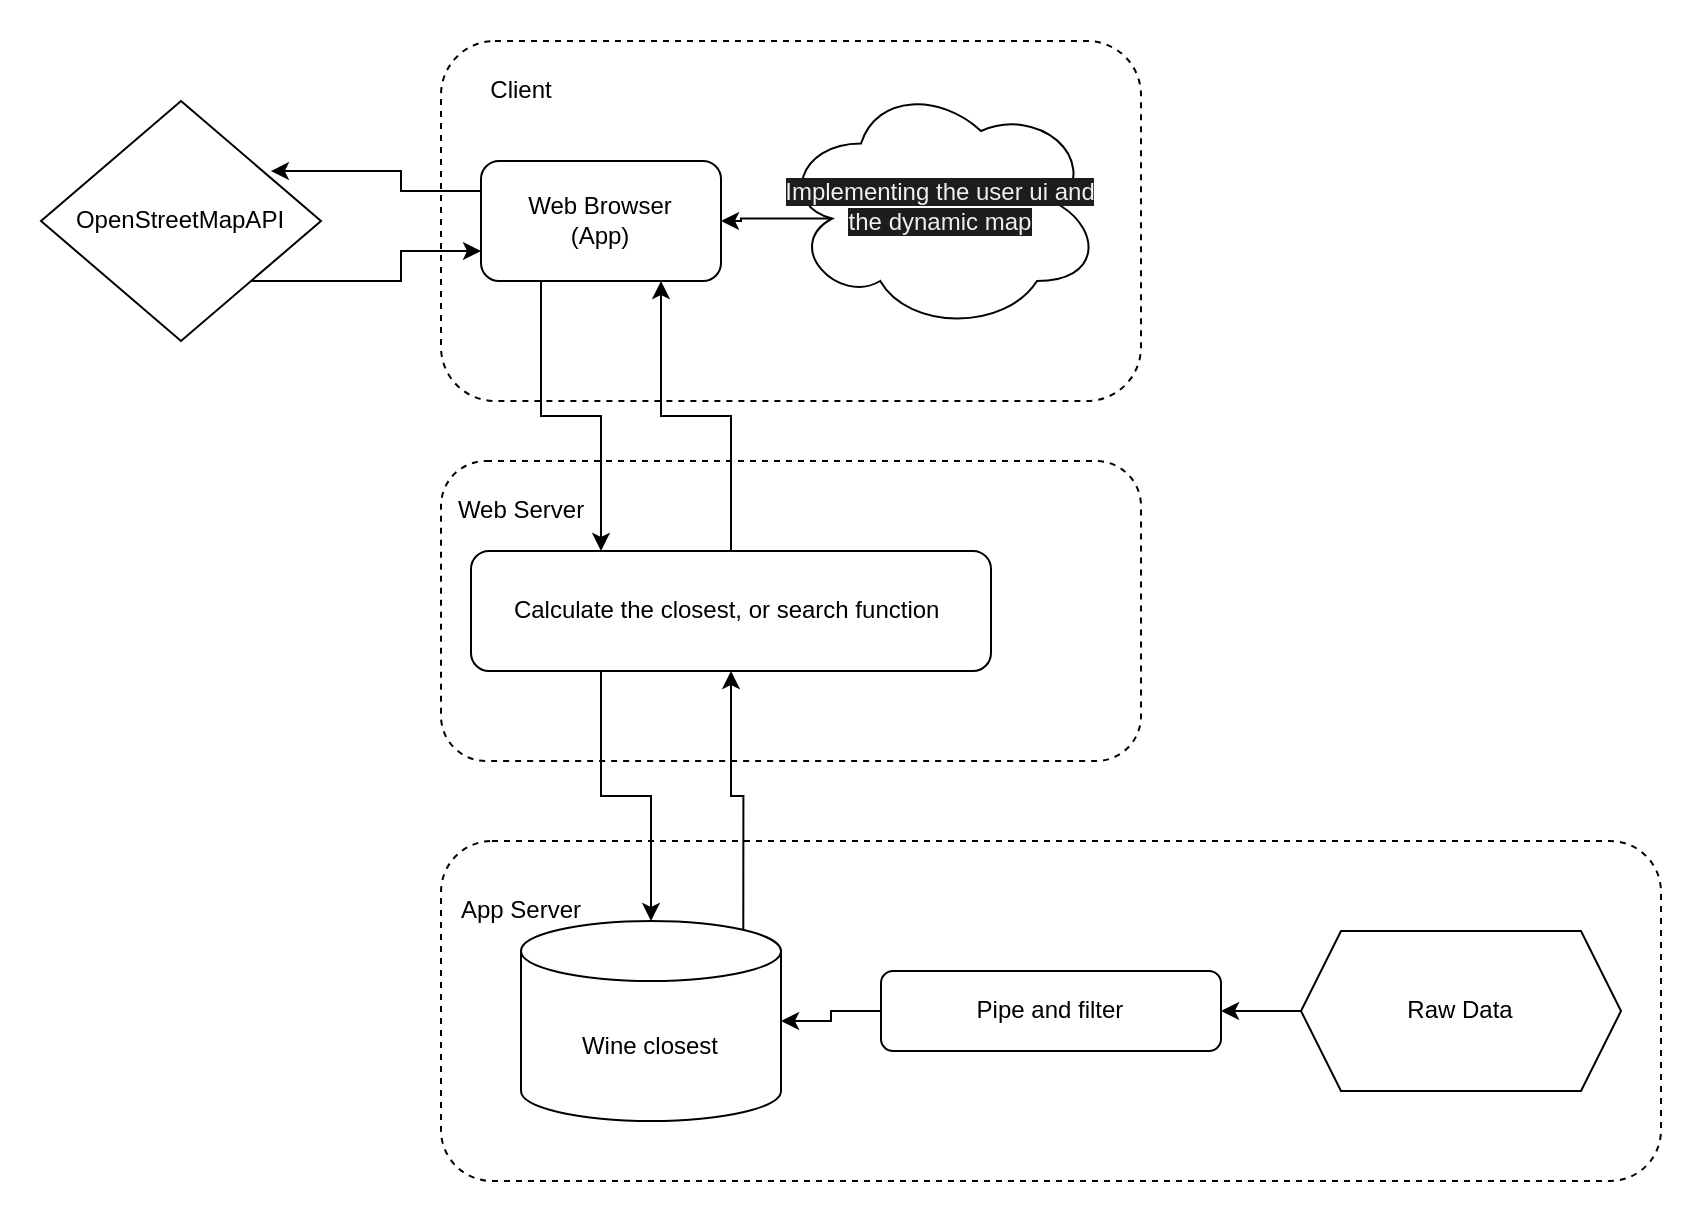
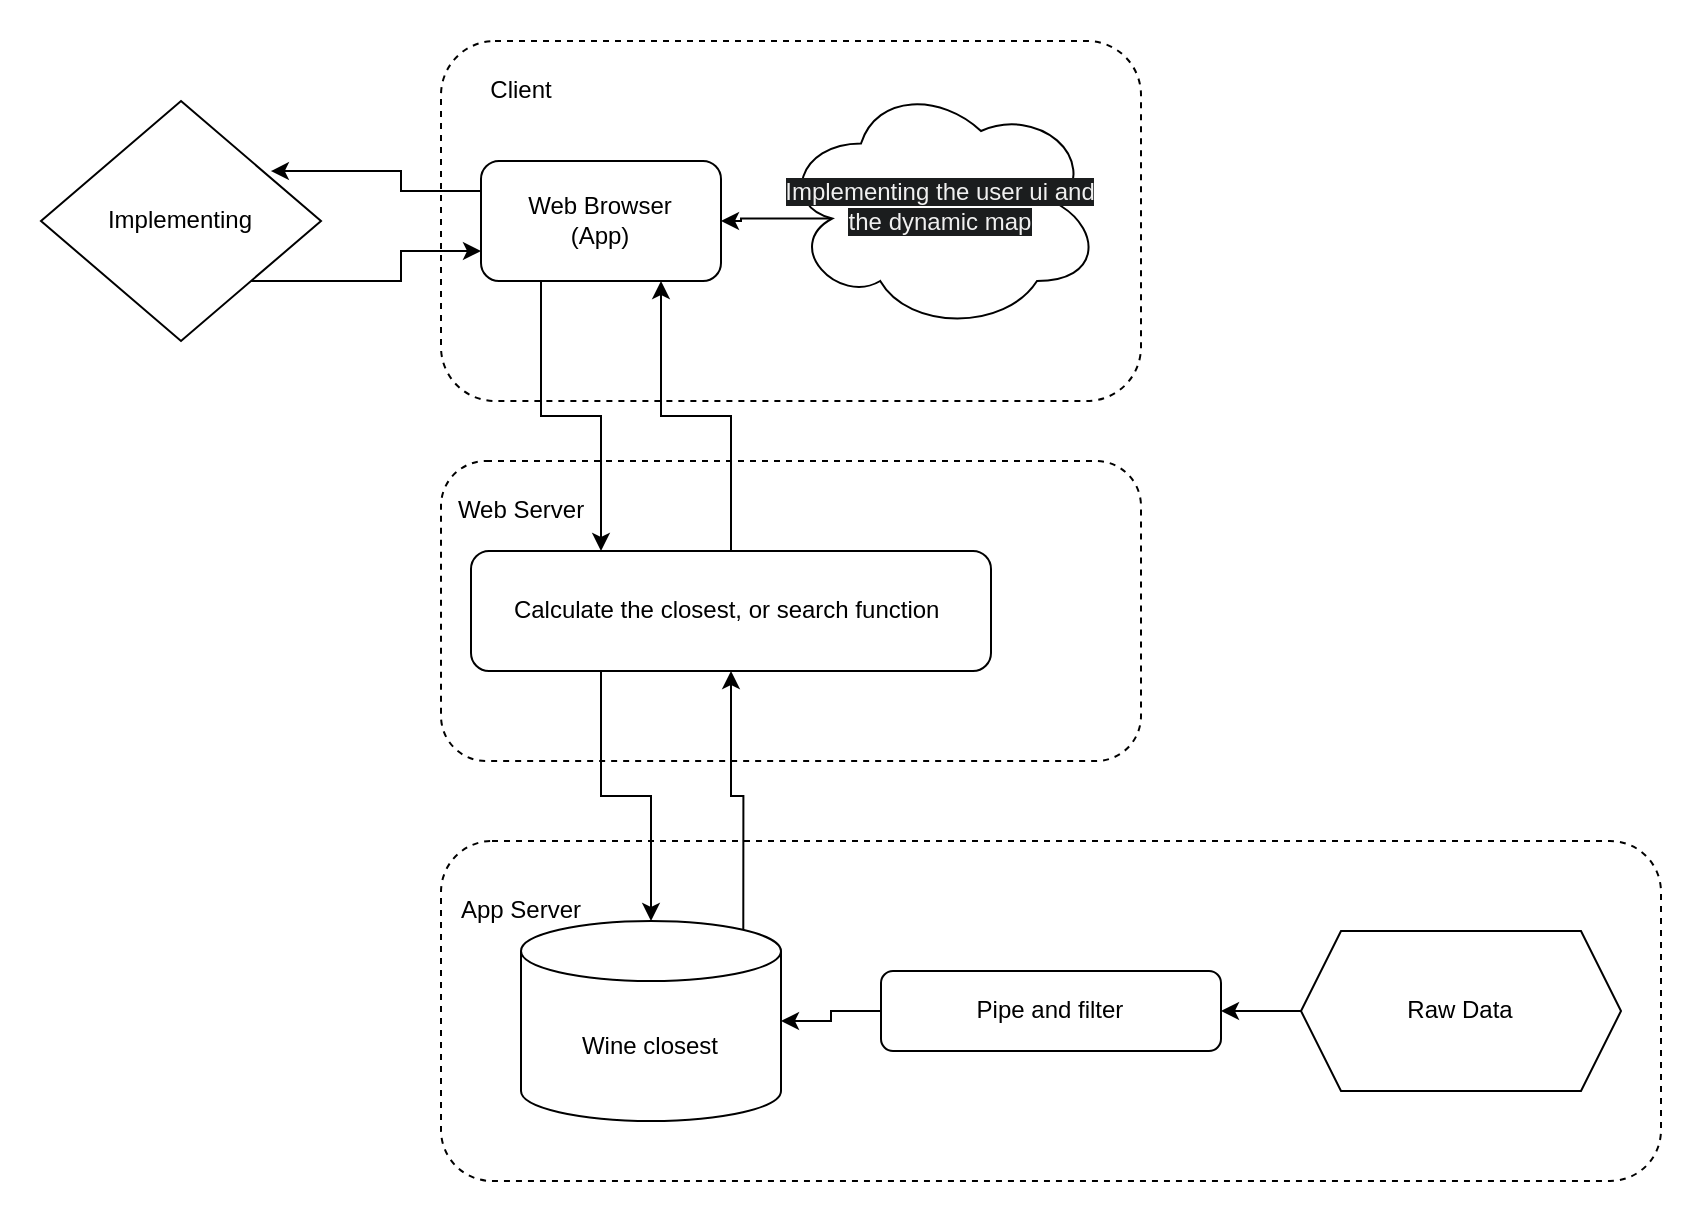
(181, 221) -> (181, 221)
